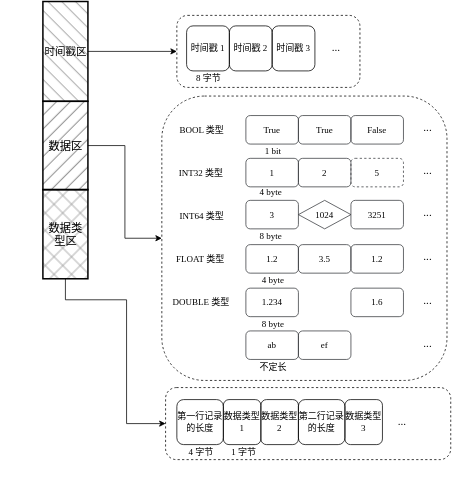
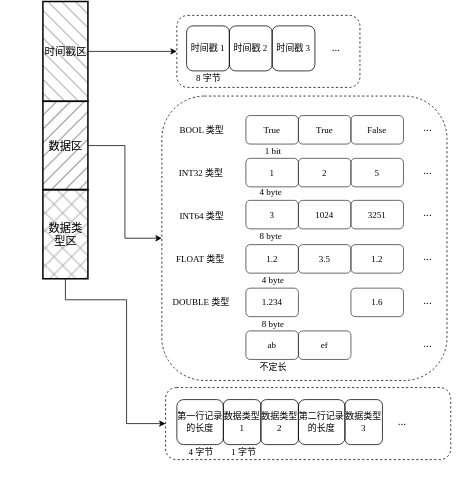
(377, 173) -> (377, 173)
(324, 215) -> (324, 215)
